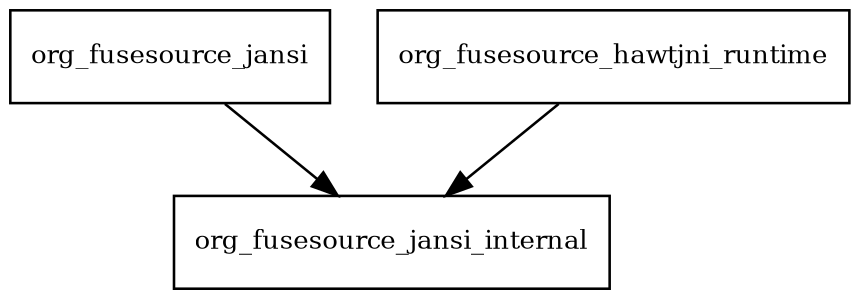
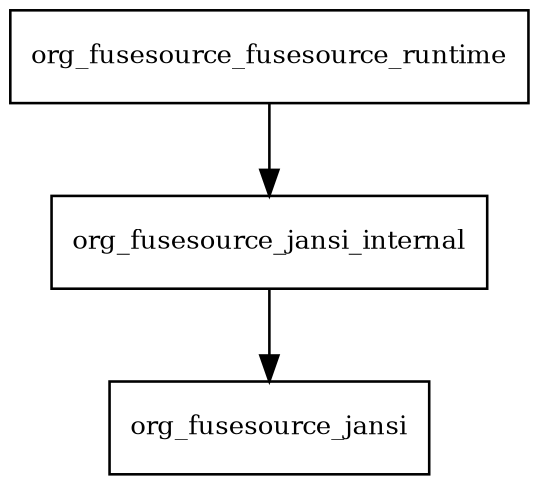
(614, 57) -> (269, 57)
(271, 142) -> (269, 322)
